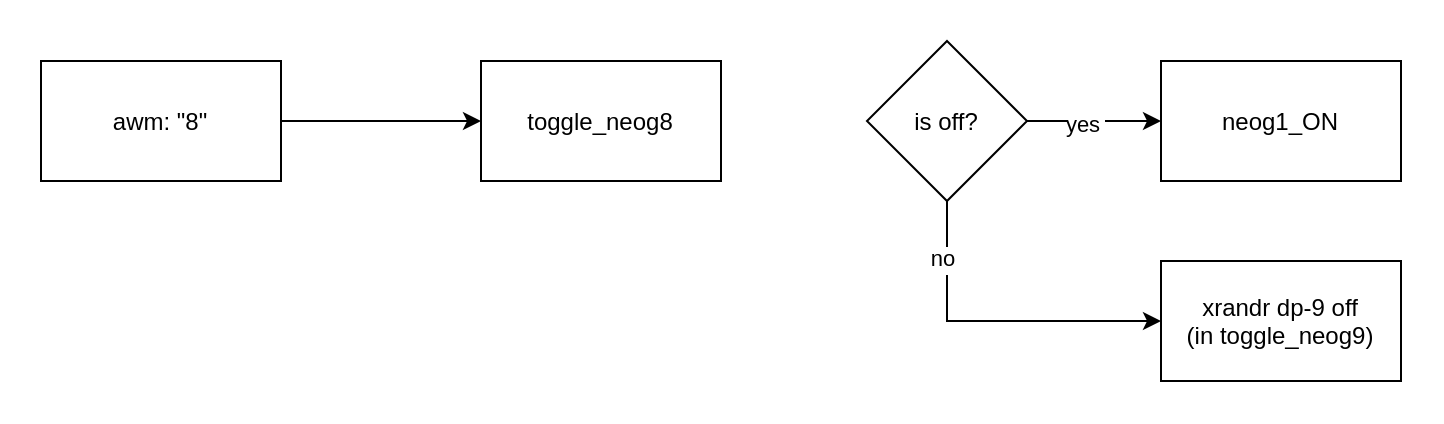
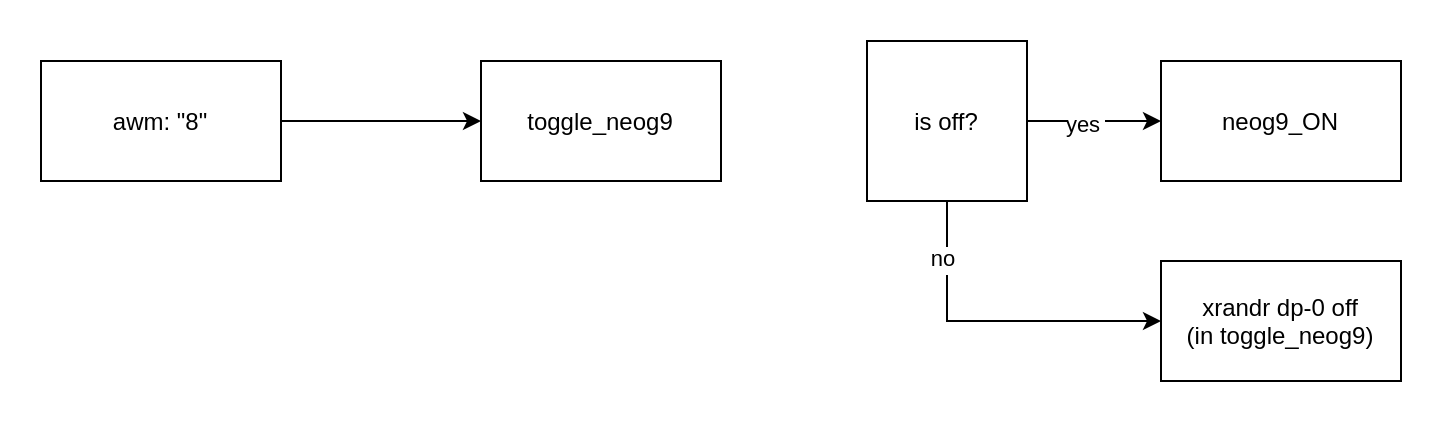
(947, 121) -> (947, 121)
(600, 122) -> (600, 122)
(1280, 122) -> (1280, 122)
(1280, 308) -> (1280, 308)
